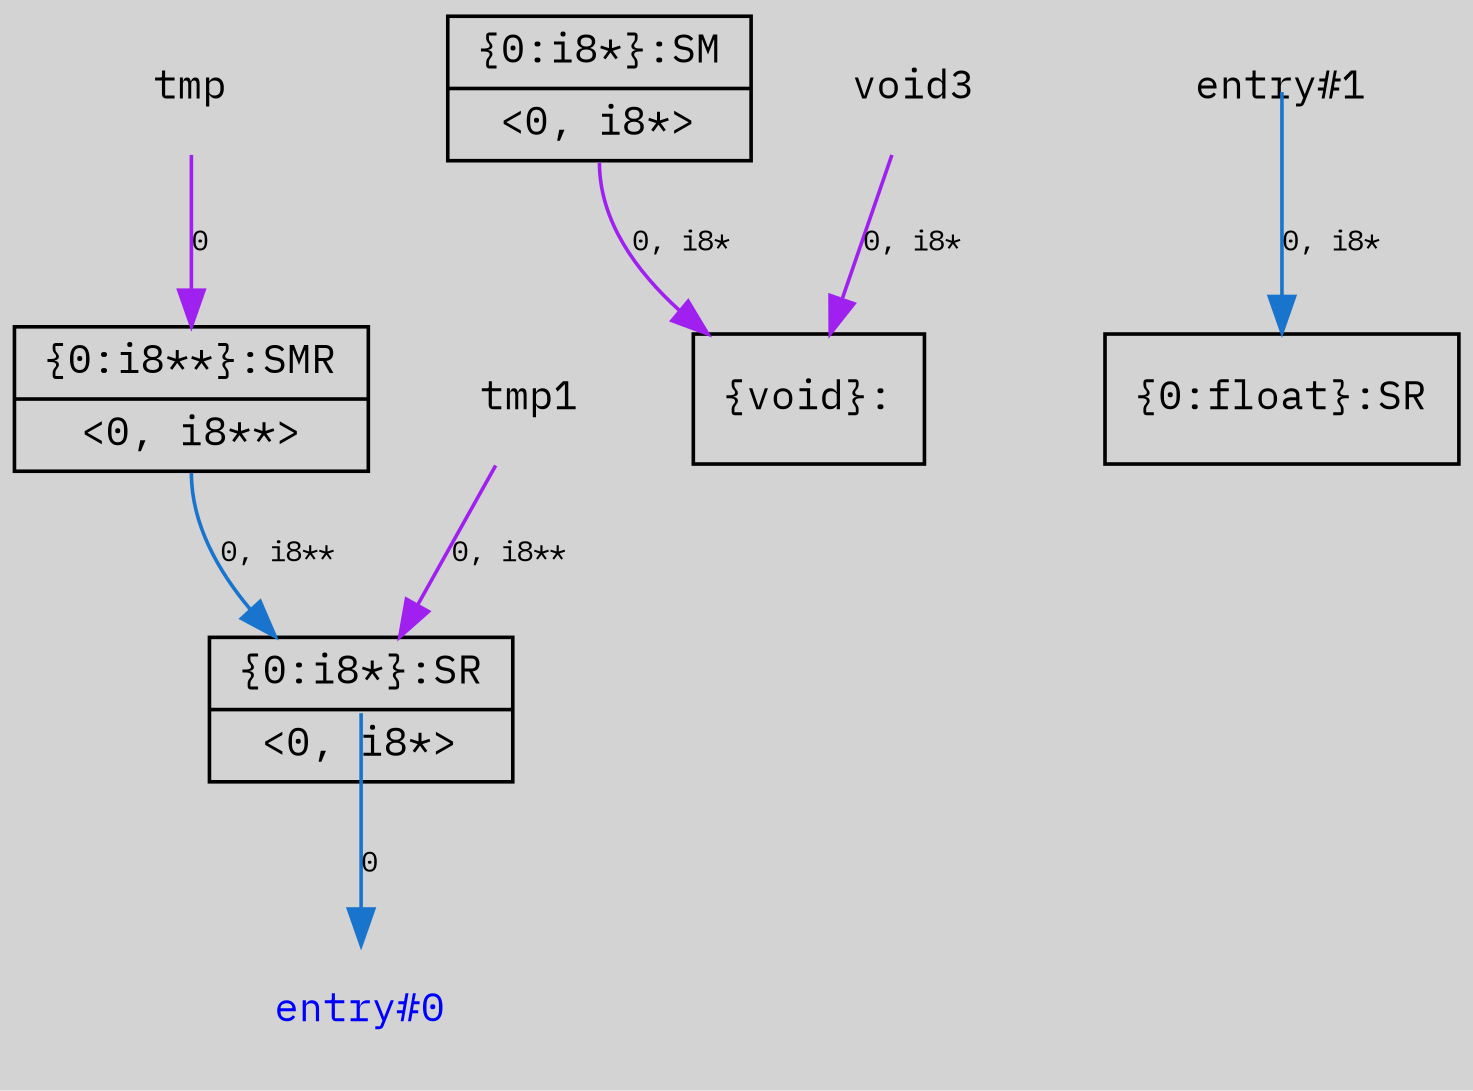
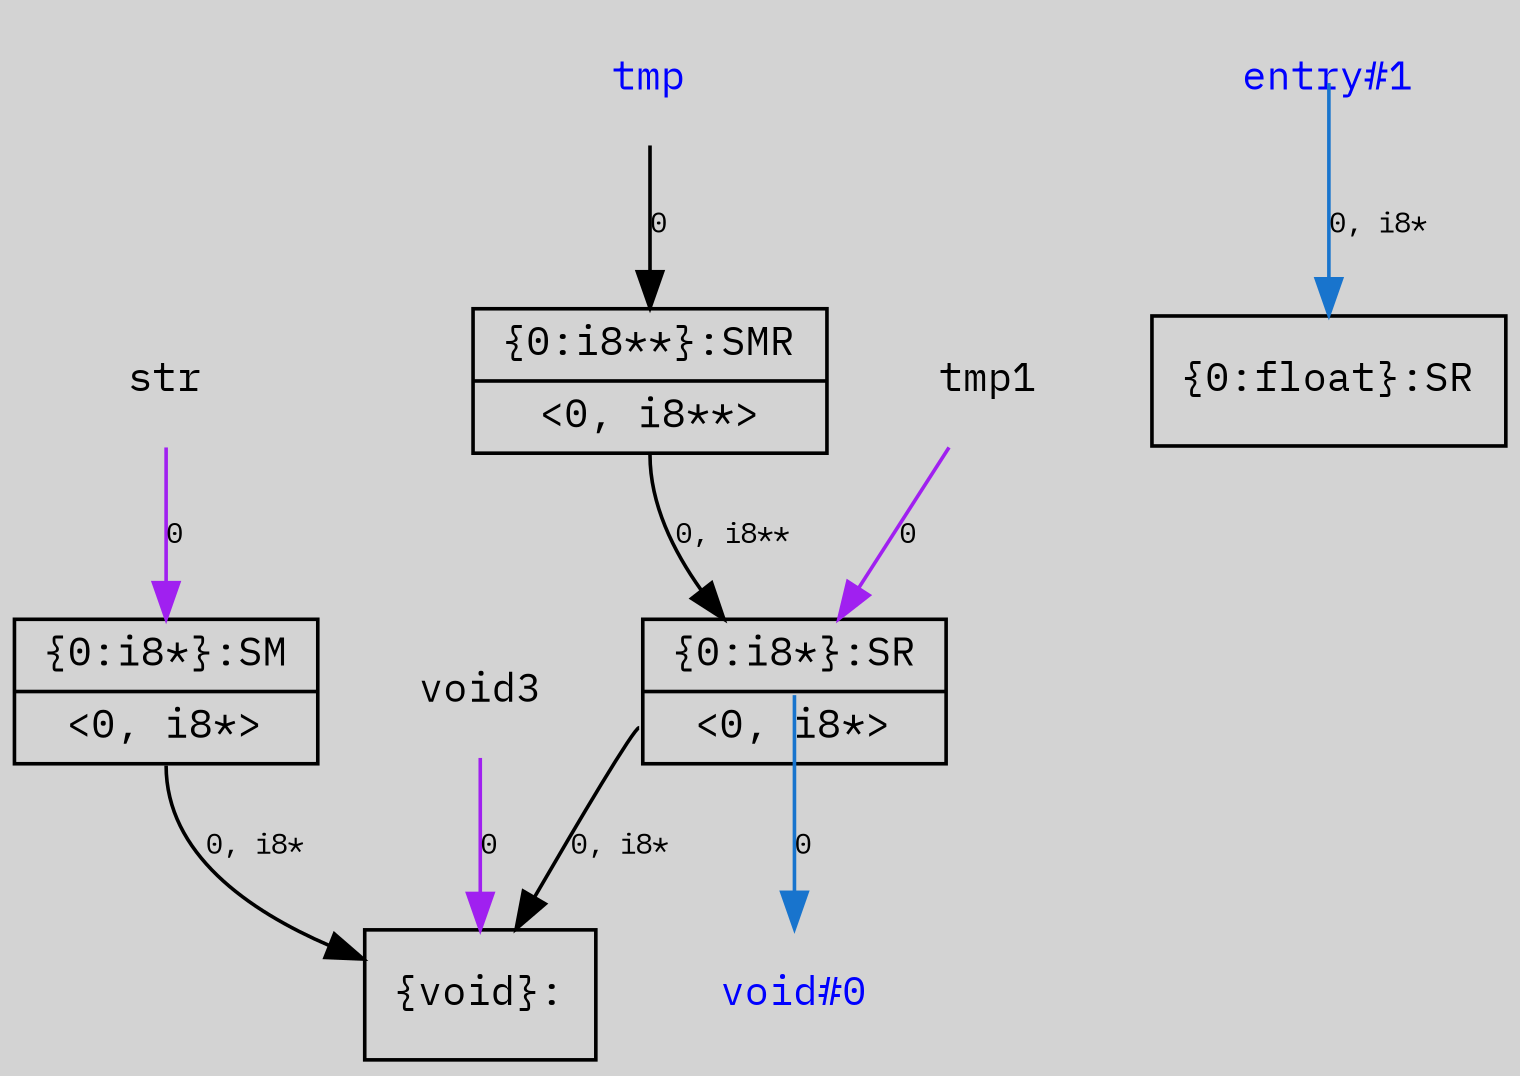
(191, 88) -> (650, 79)
(1282, 88) -> (1329, 79)
(191, 222) -> (650, 208)
(624, 244) -> (220, 878)
(914, 244) -> (489, 847)
none -> (166, 381)
(209, 546) -> (665, 526)
(509, 554) -> (908, 536)
none -> (585, 811)
(361, 1011) -> (794, 995)
